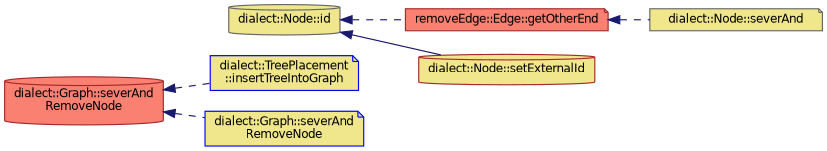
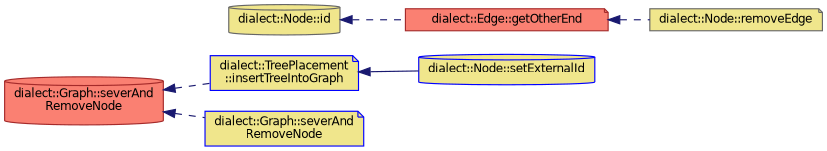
(507, 20) -> (507, 20)
(736, 20) -> (736, 20)
(396, 45) -> (395, 71)
(507, 70) -> (507, 70)
